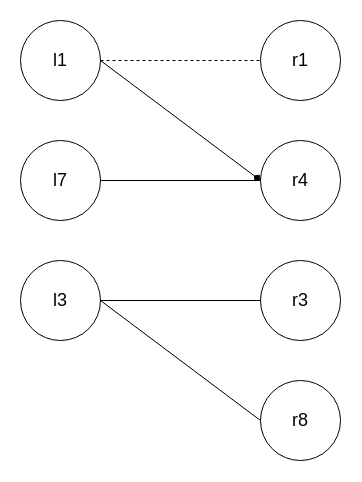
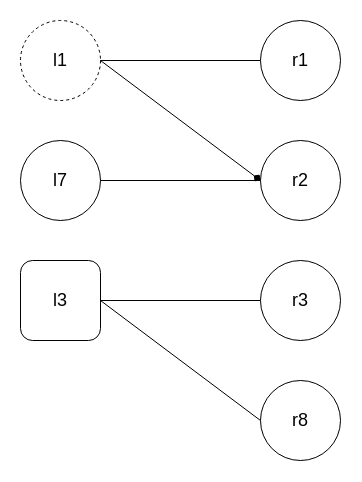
(61, 61) -> (61, 61)
(182, 61) -> (182, 61)
(301, 181) -> (301, 181)
(61, 301) -> (61, 301)
